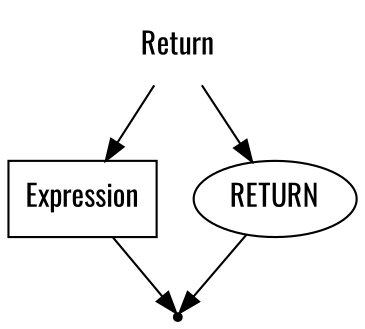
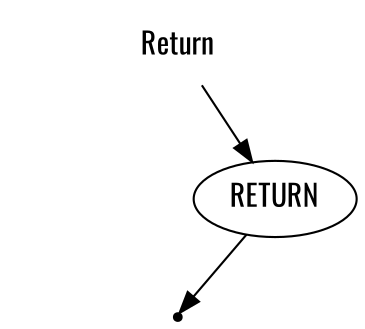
(83, 199) -> none
